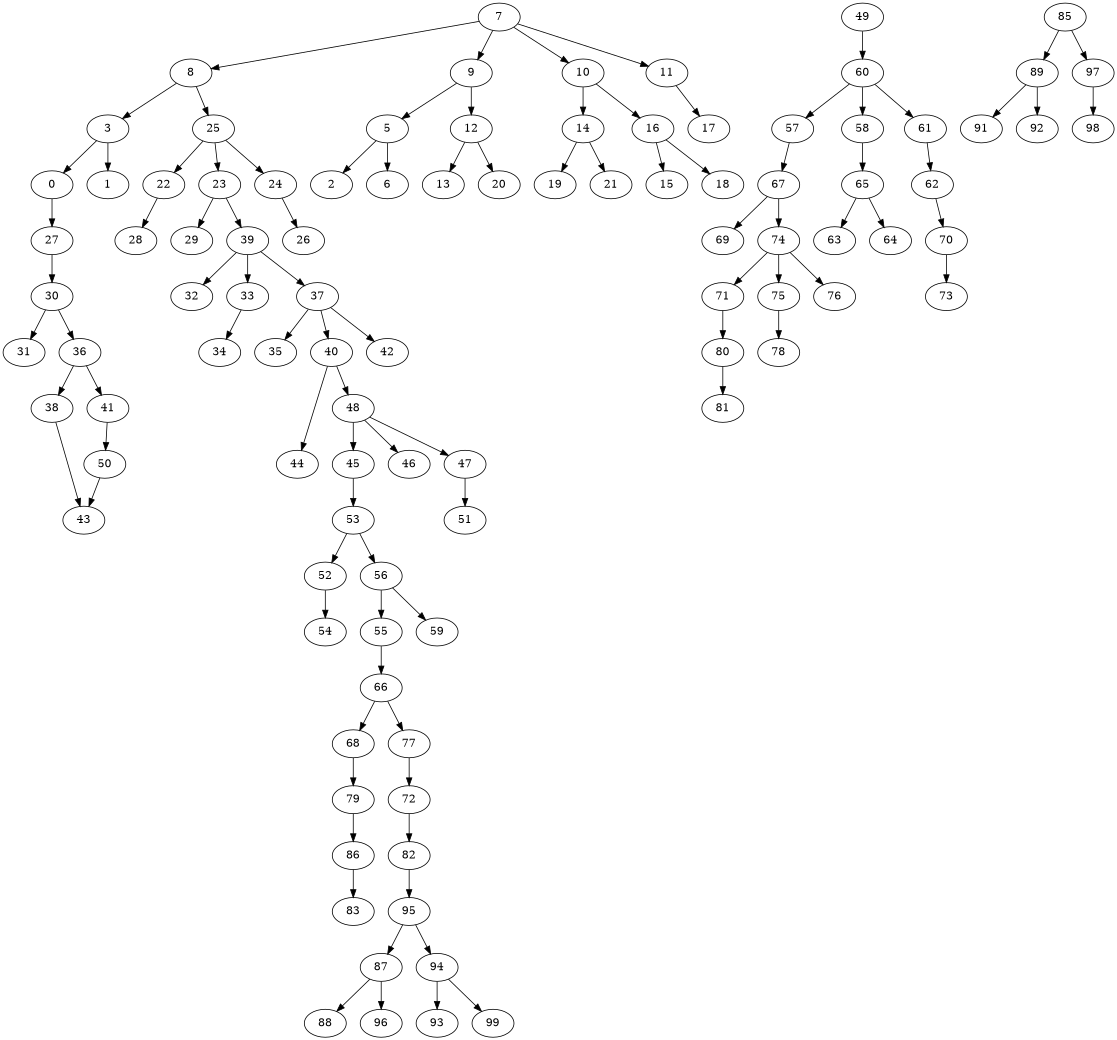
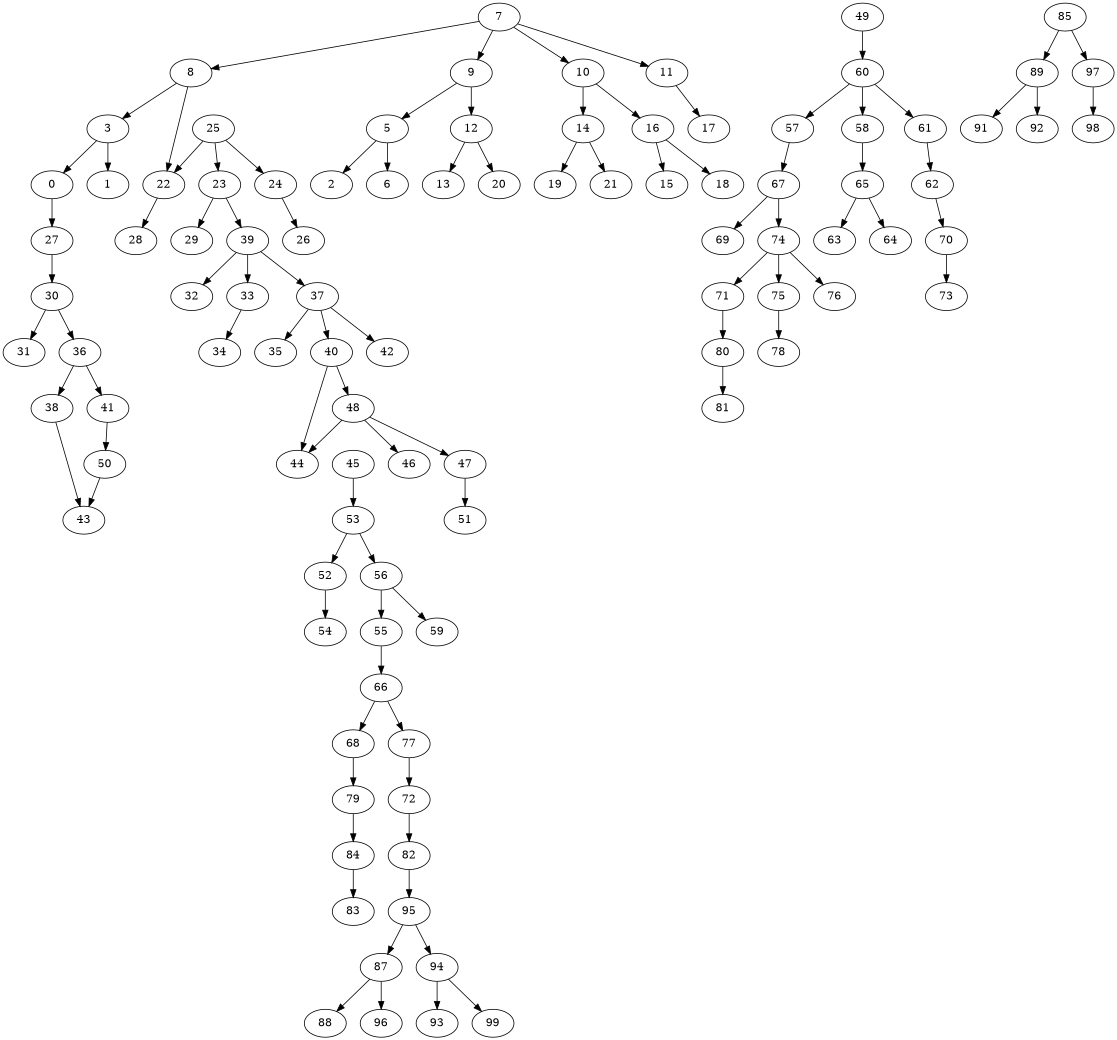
(201, 97) -> (178, 125)
(353, 433) -> (328, 434)
(353, 856) -> (353, 856)
